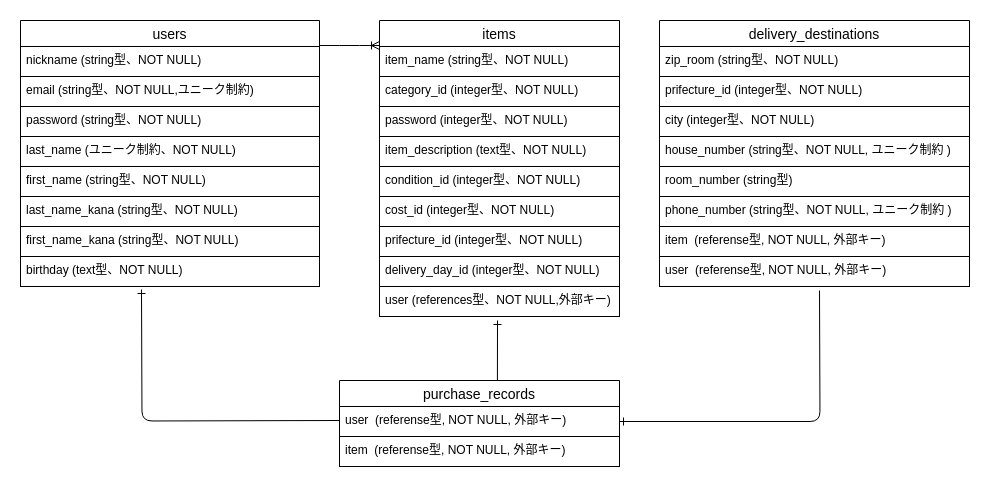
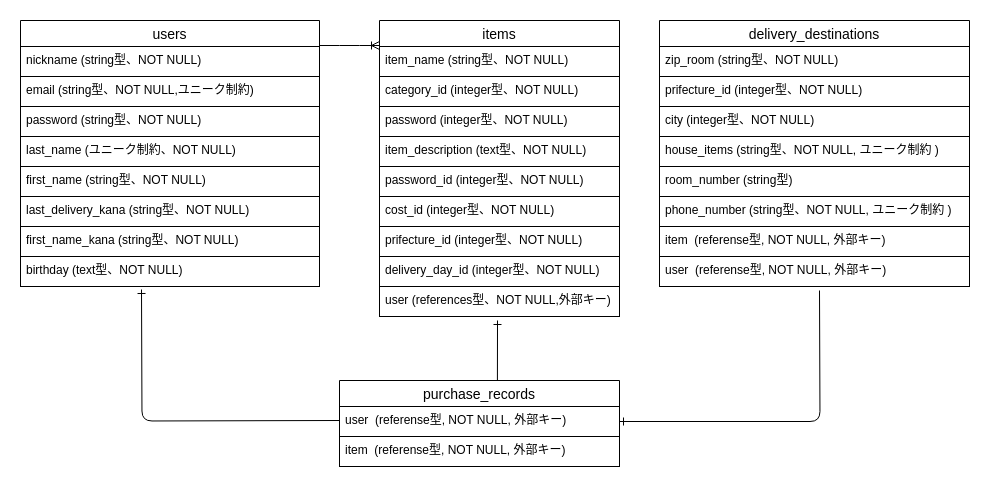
(813, 150) -> (808, 150)
(488, 180) -> (488, 180)
(136, 210) -> (146, 210)
